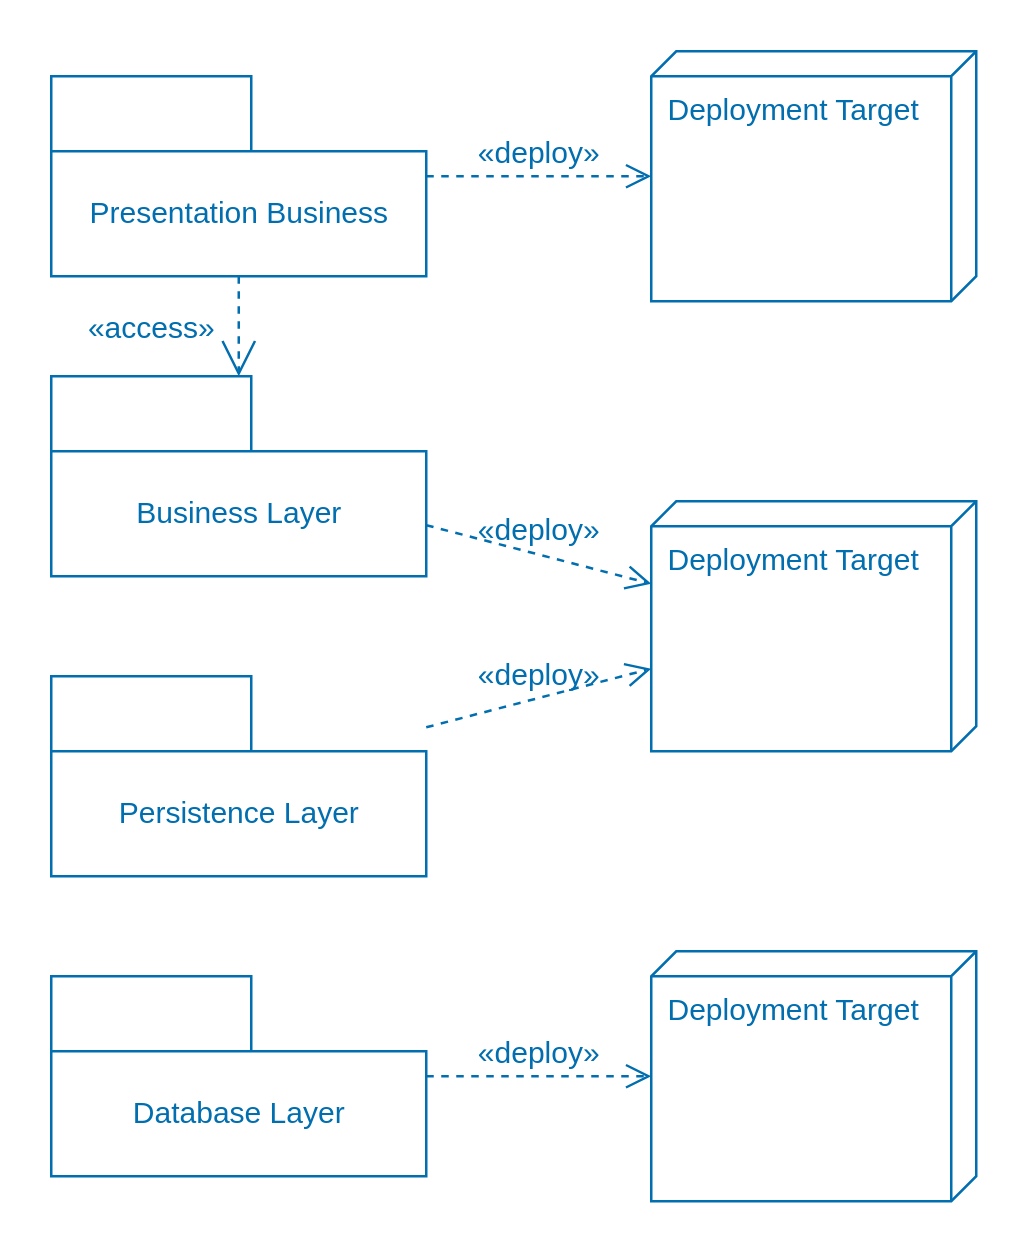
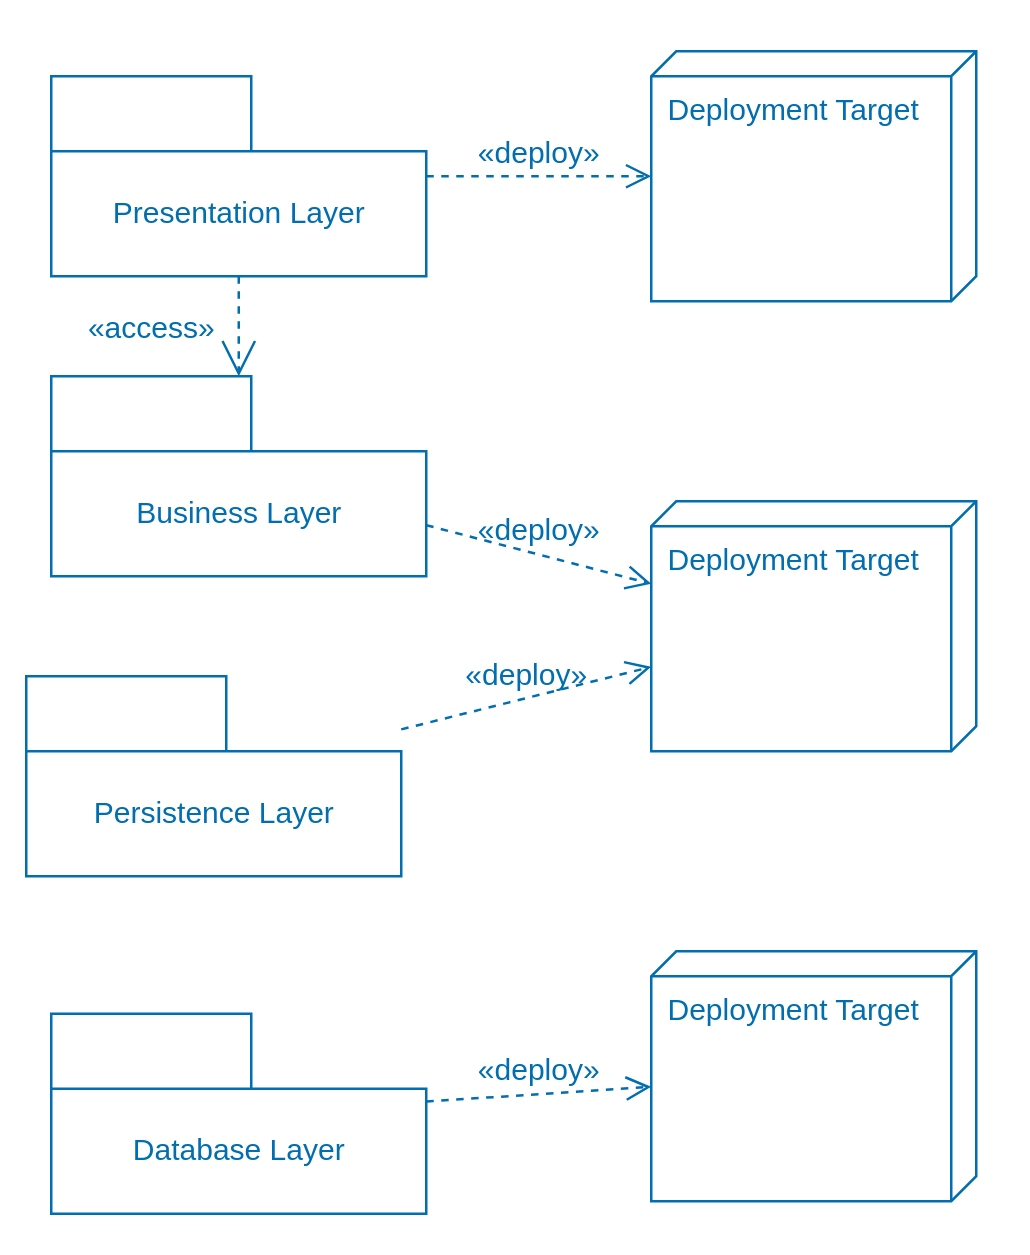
(240, 214) -> (240, 214)
(239, 776) -> (214, 776)
(239, 1076) -> (239, 1114)
